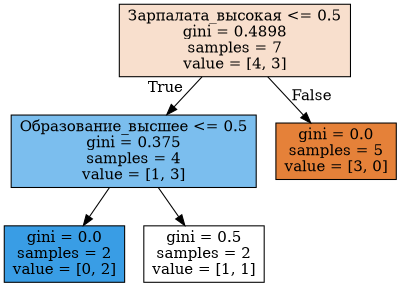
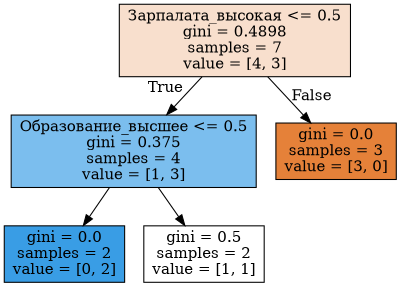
(336, 151) -> (336, 151)
